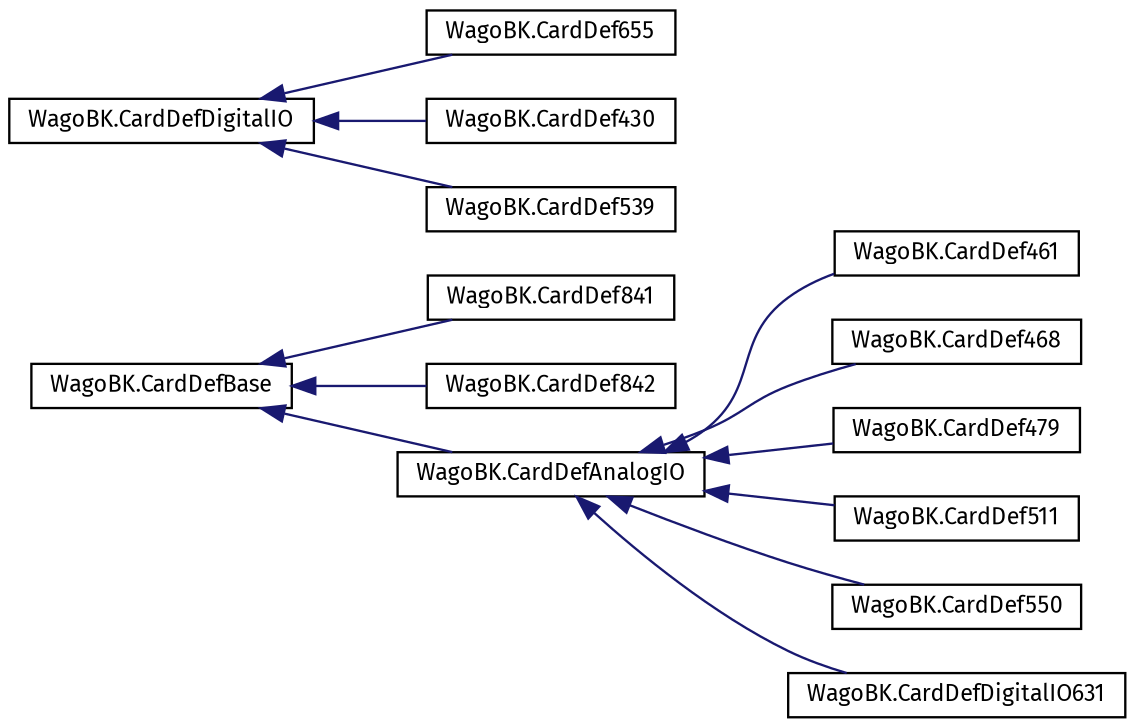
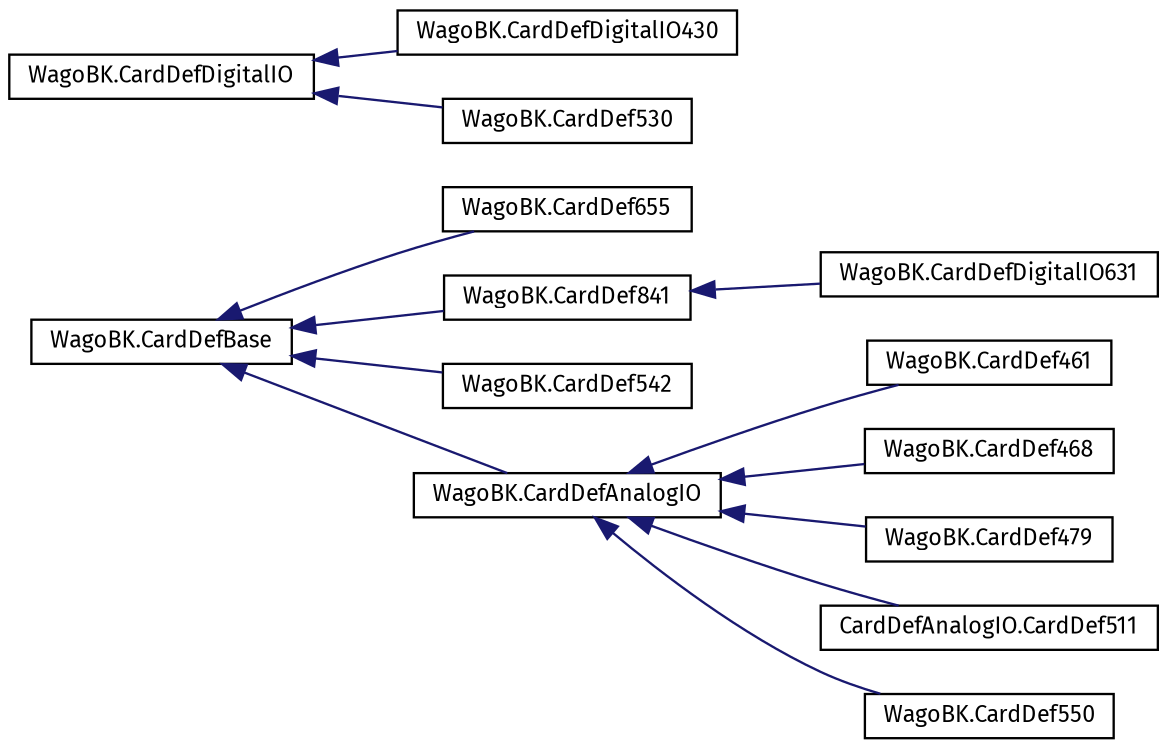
(368, 74) -> (356, 267)
(551, 121) -> (567, 33)
(551, 209) -> (567, 121)
(551, 386) -> (567, 386)
(957, 518) -> (989, 628)
(712, 606) -> (768, 287)
